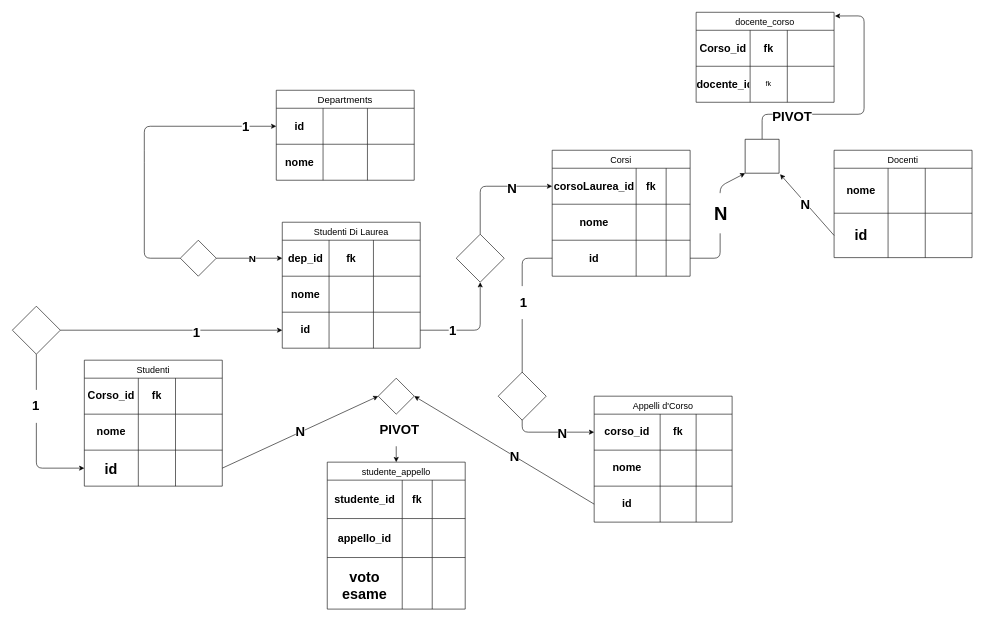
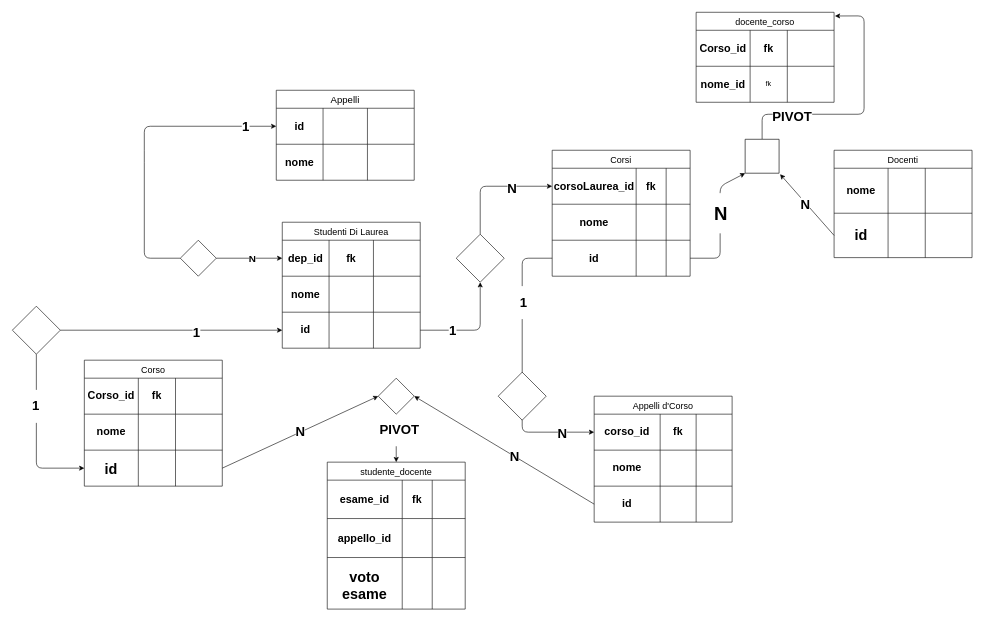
(723, 84) -> (723, 84)
(345, 100) -> (345, 100)
(153, 370) -> (153, 370)
(396, 472) -> (396, 472)
(365, 500) -> (365, 500)
